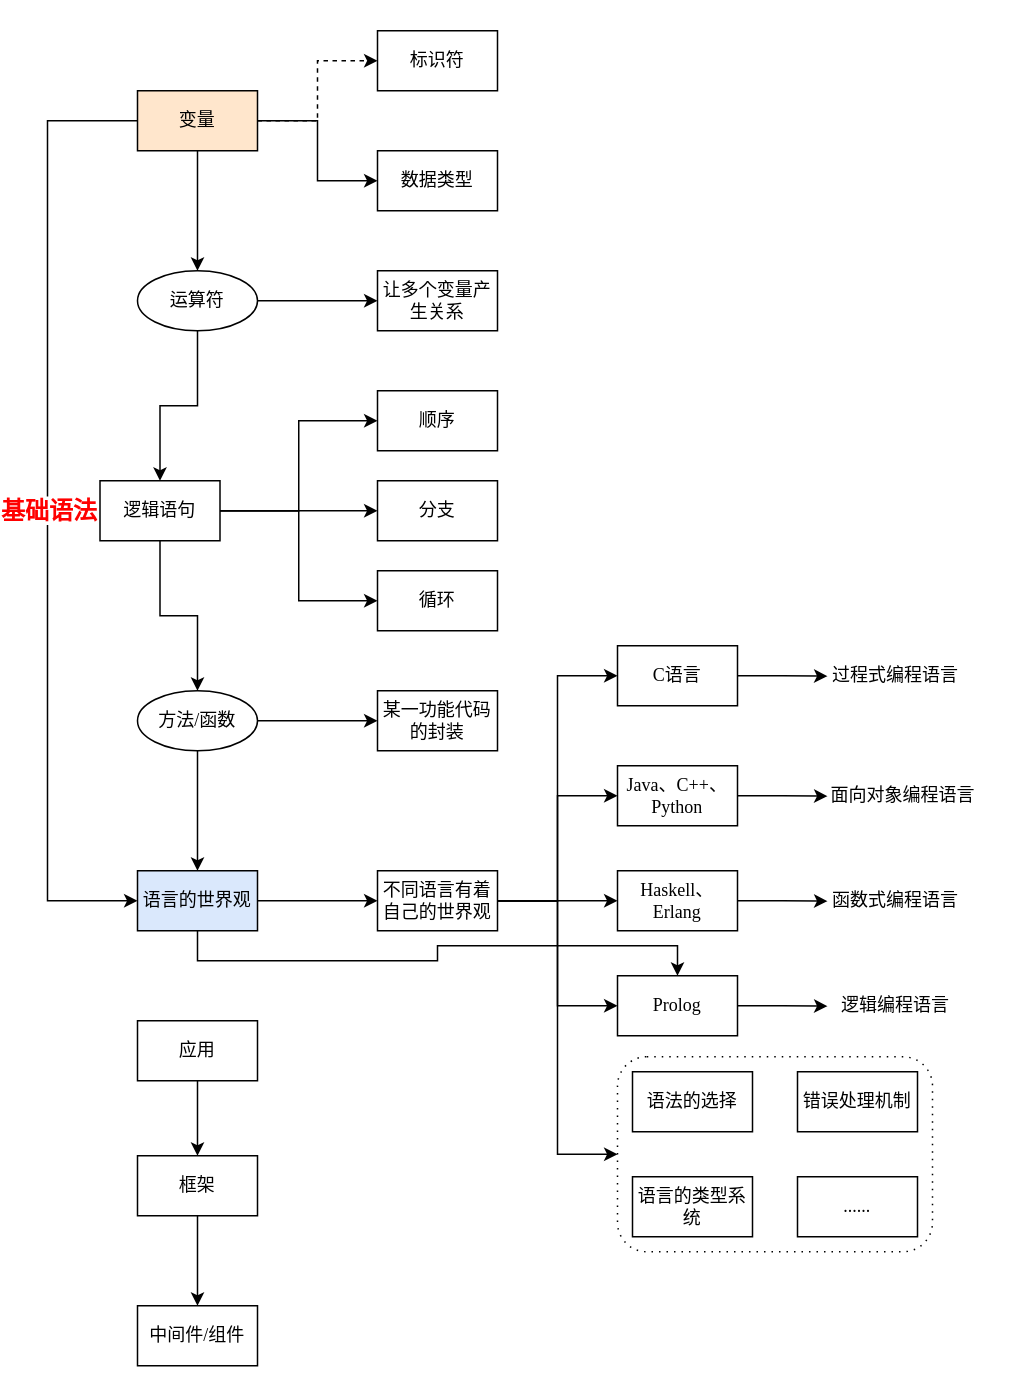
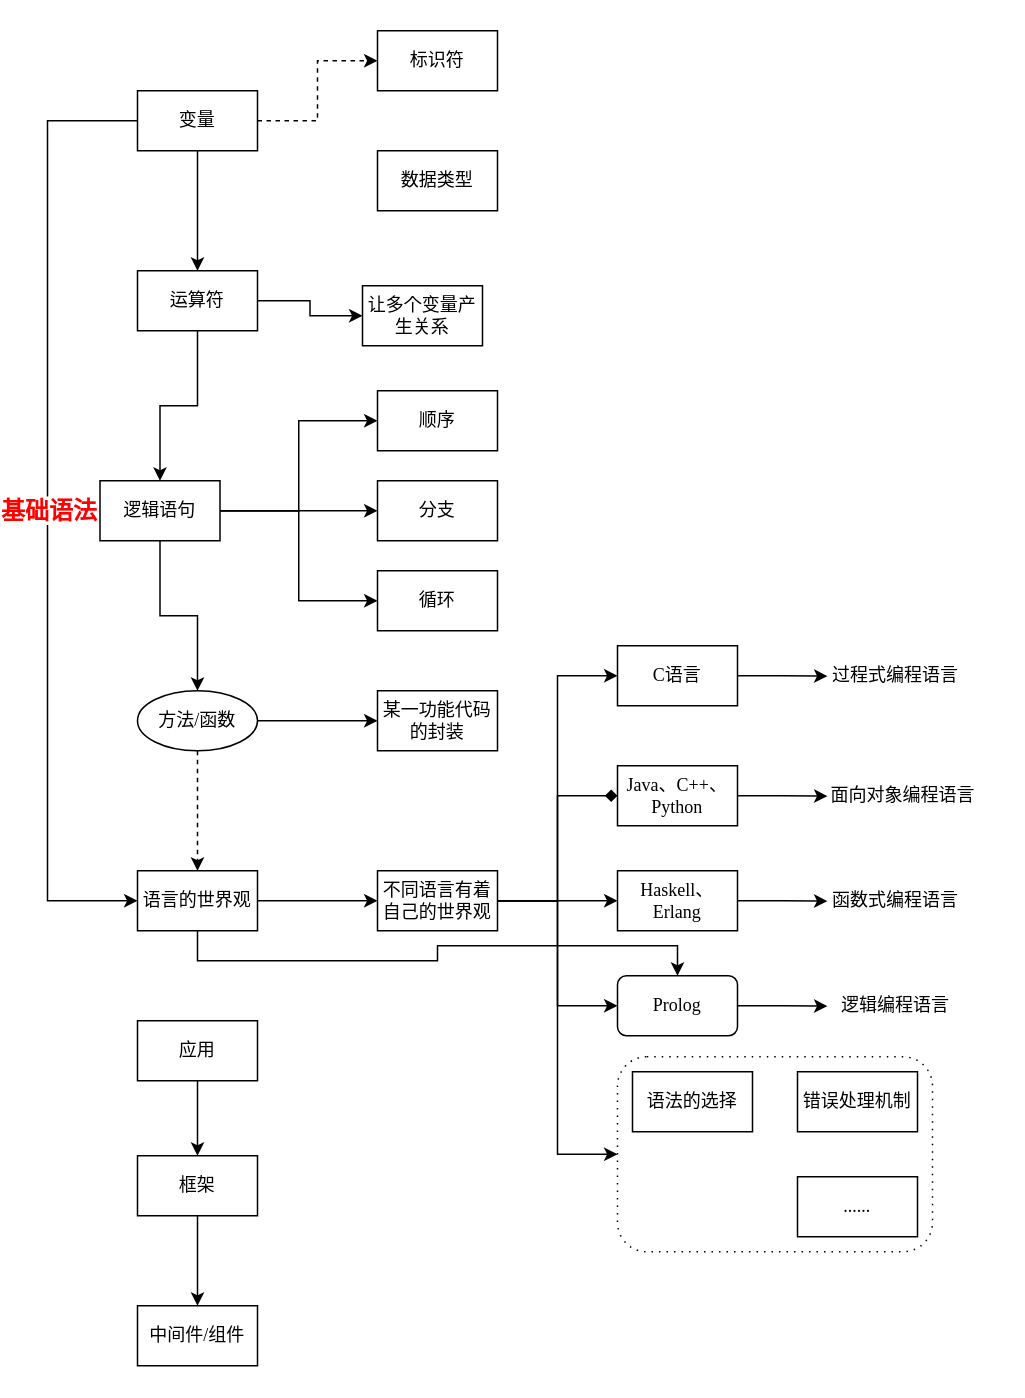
(197, 121) -> (197, 121)
(317, 177) -> none
(197, 301) -> (197, 301)
(437, 301) -> (422, 316)
(606, 796) -> (605, 796)
(197, 806) -> (197, 806)
(197, 901) -> (197, 901)
(677, 1006) -> (677, 1006)
(692, 1207) -> none
